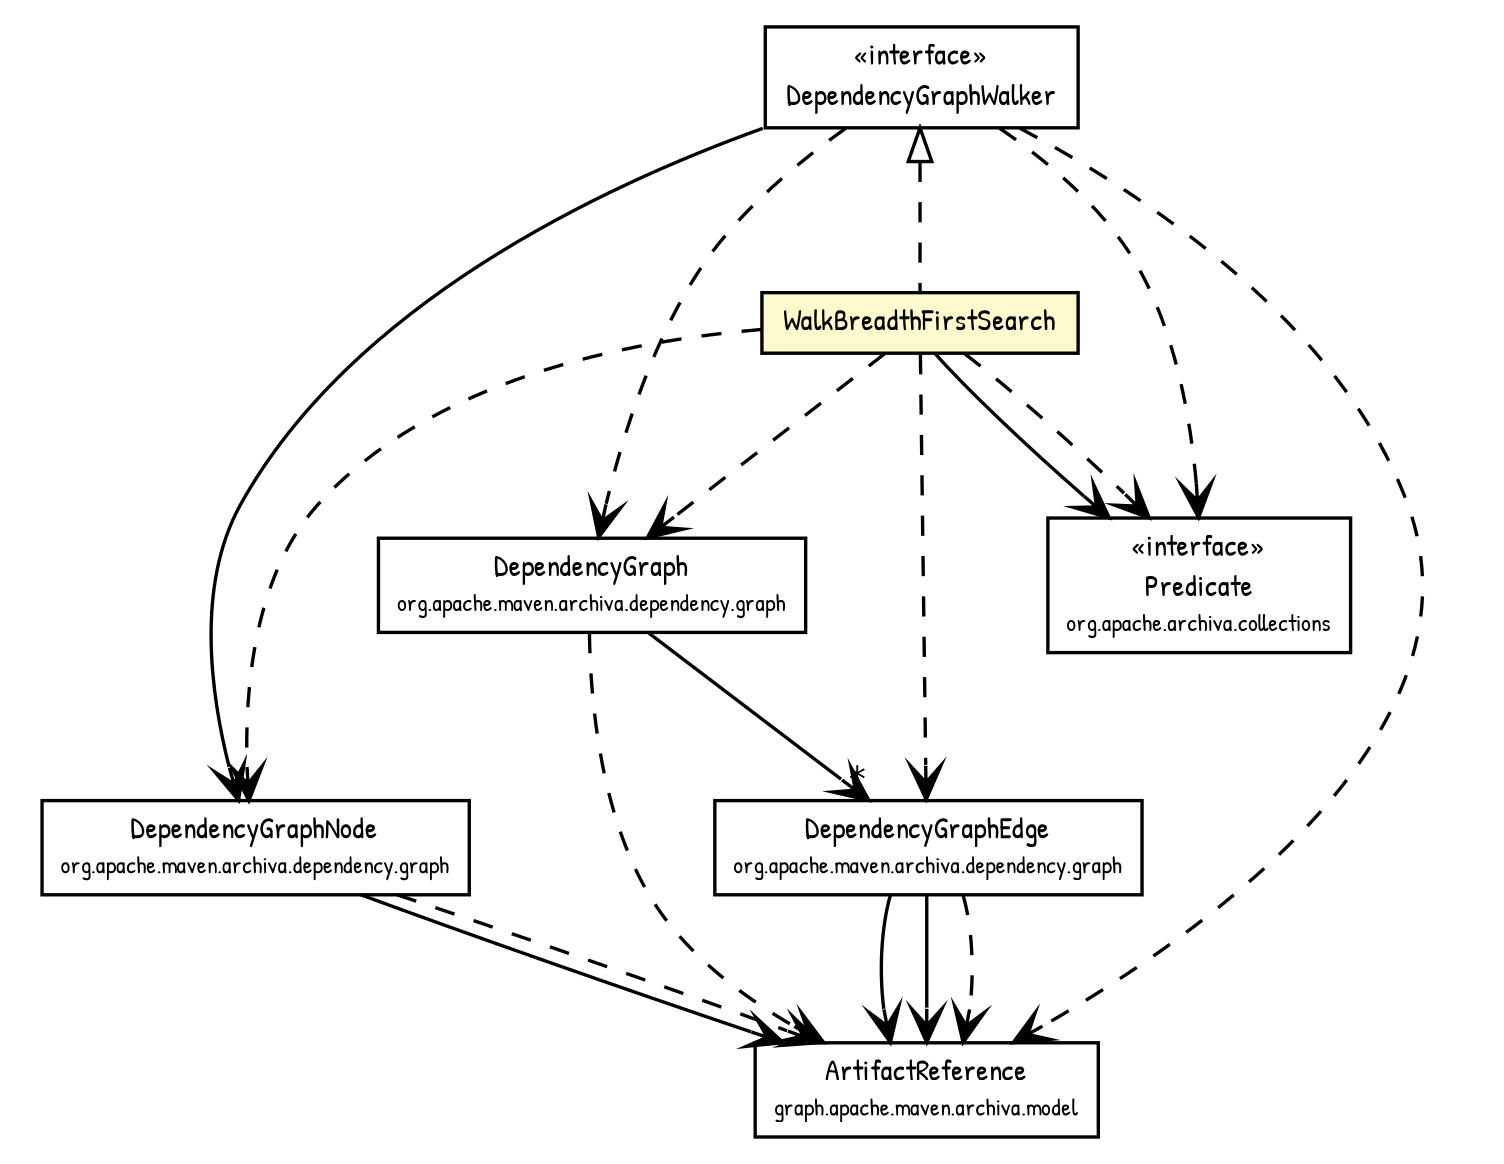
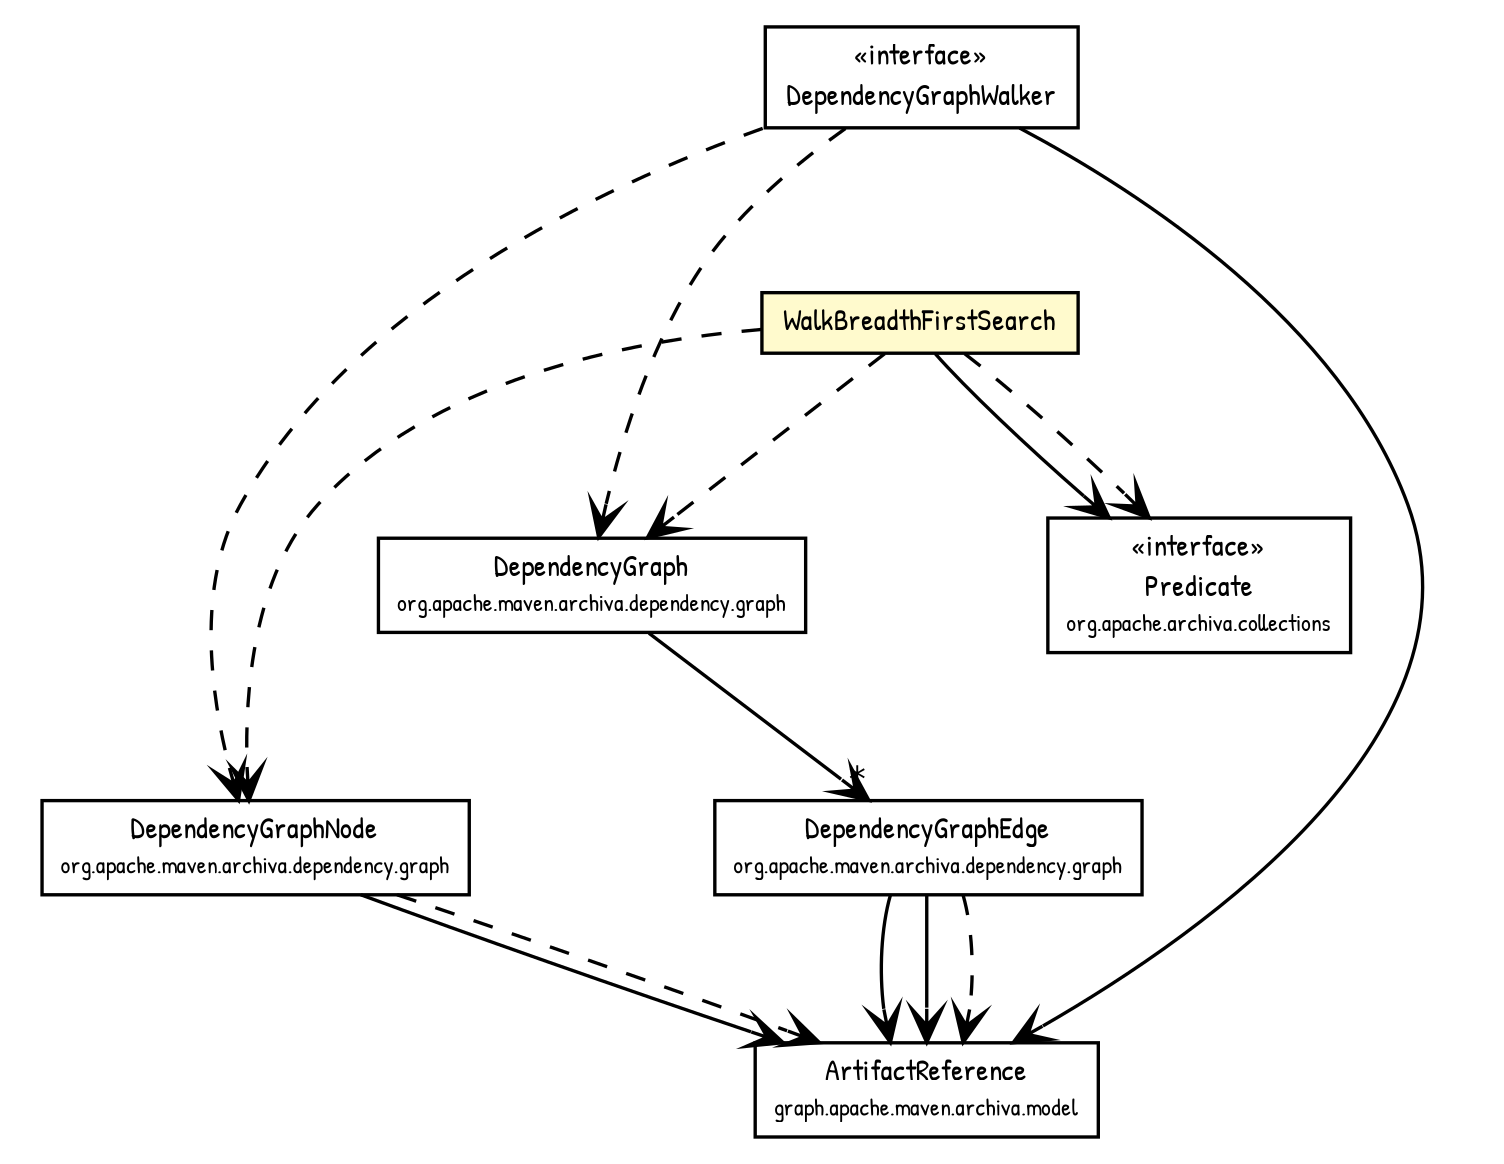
(920, 227) -> none
(1144, 280) -> none
(363, 355) -> (363, 355)
(923, 559) -> none
(1420, 571) -> (1420, 571)
(633, 862) -> none
